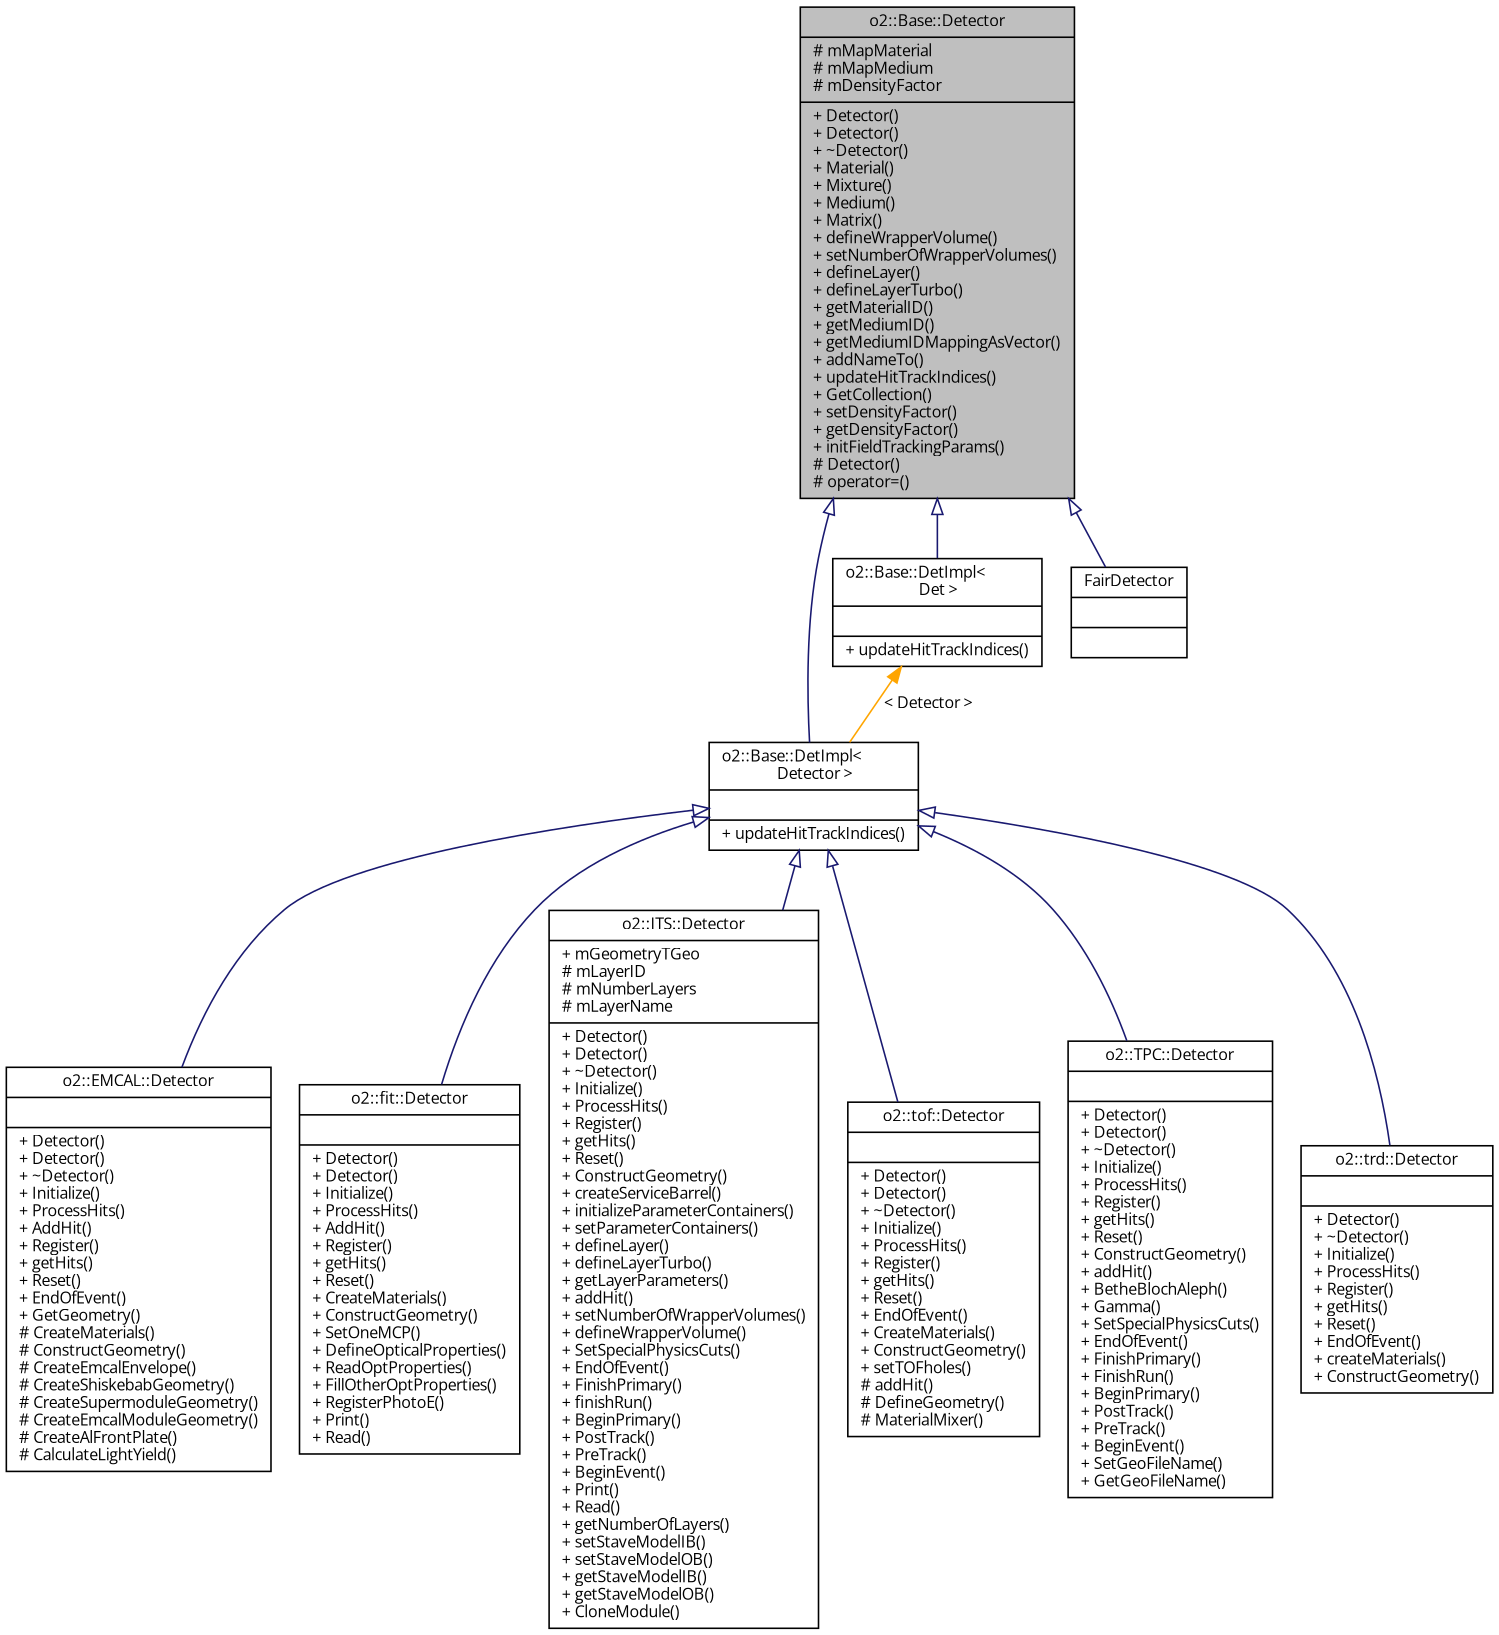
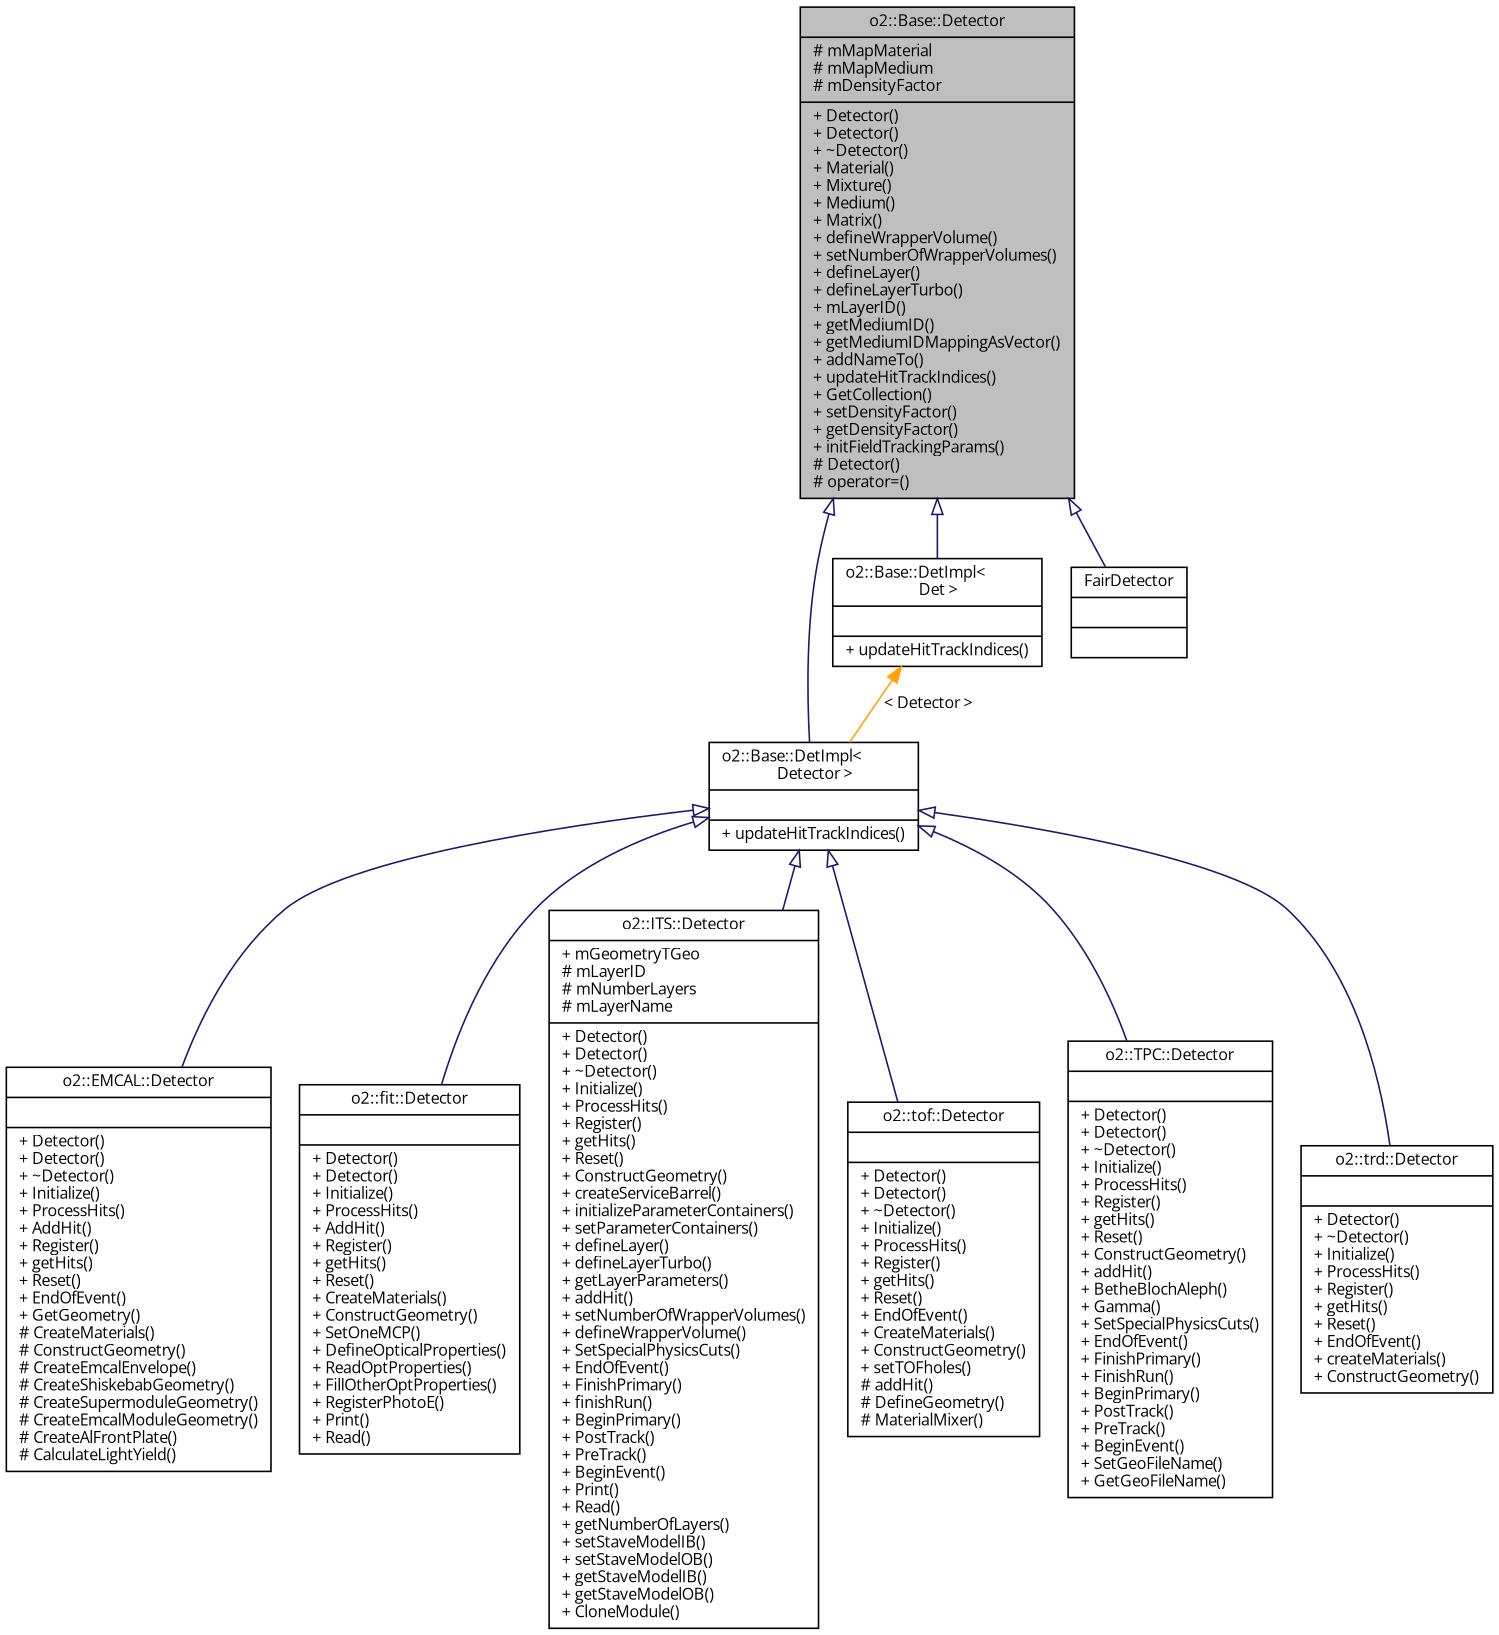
(873, 308) -> (860, 308)
